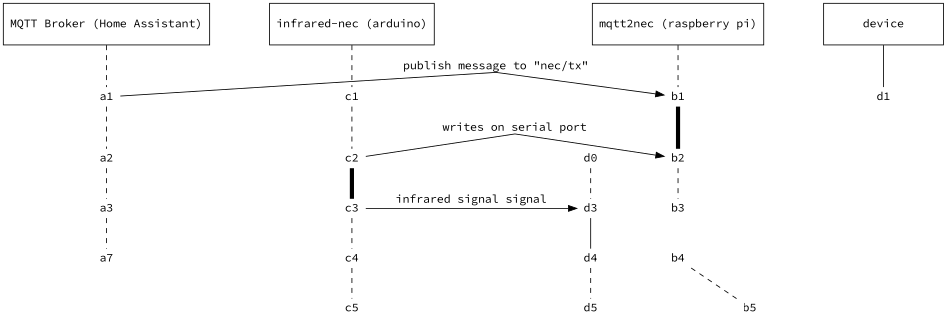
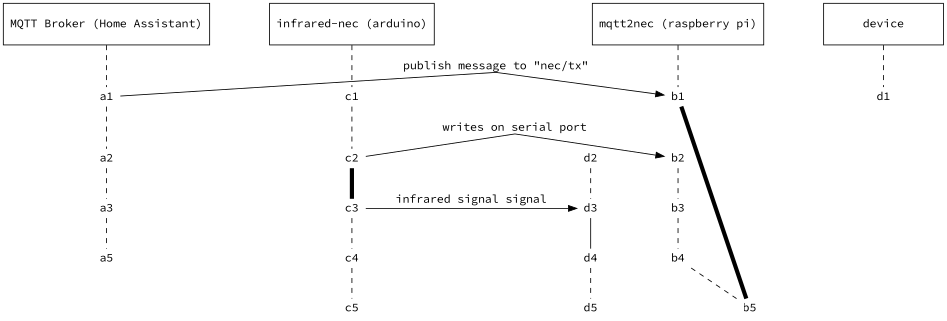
(884, 66) -> (884, 66)
(678, 128) -> (714, 203)
(591, 158) -> (591, 158)
none -> (678, 233)
(106, 258) -> (106, 258)
